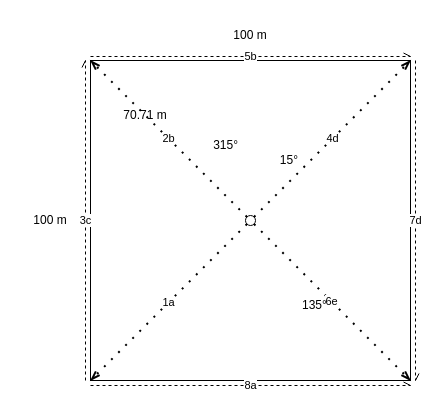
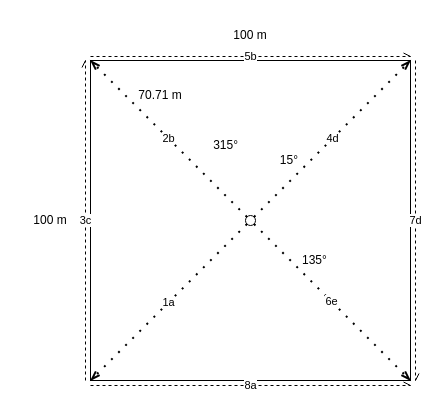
(146, 116) -> (161, 96)
(316, 306) -> (316, 261)
